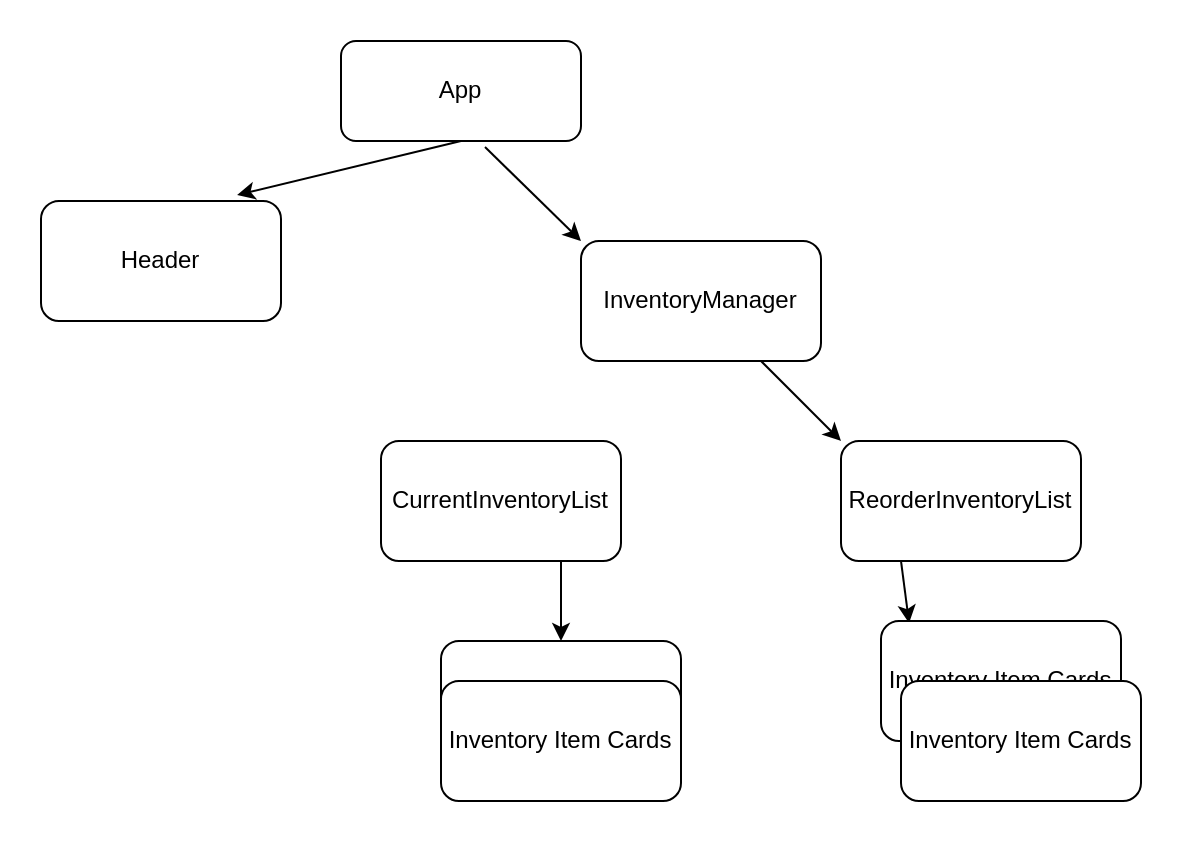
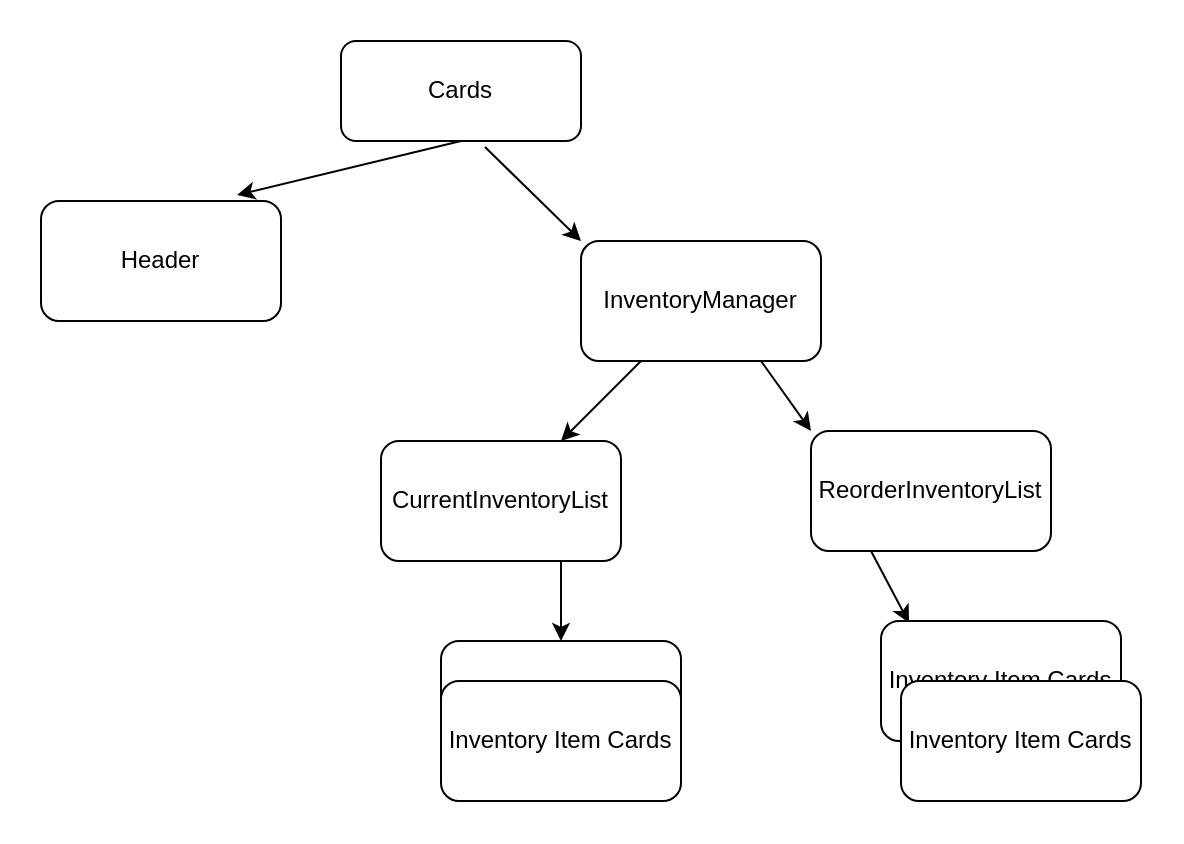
(461, 91) -> (461, 91)
none -> (606, 397)
(961, 501) -> (931, 491)
